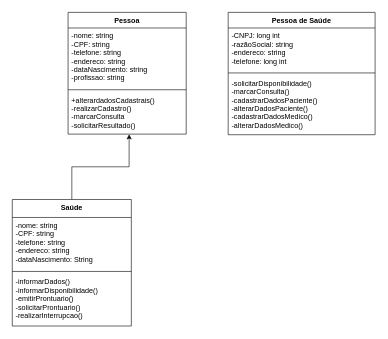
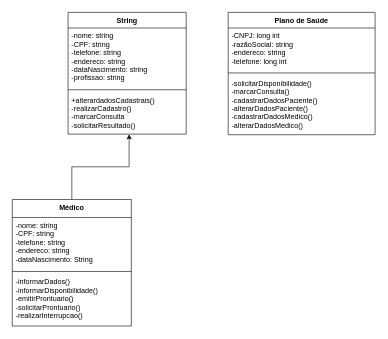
(127, 20) -> (127, 20)
(302, 20) -> (302, 20)
(72, 208) -> (72, 208)
